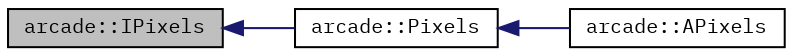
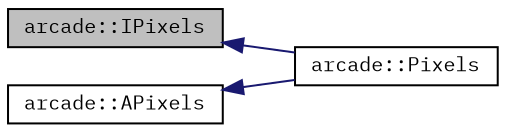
(544, 28) -> (269, 84)
